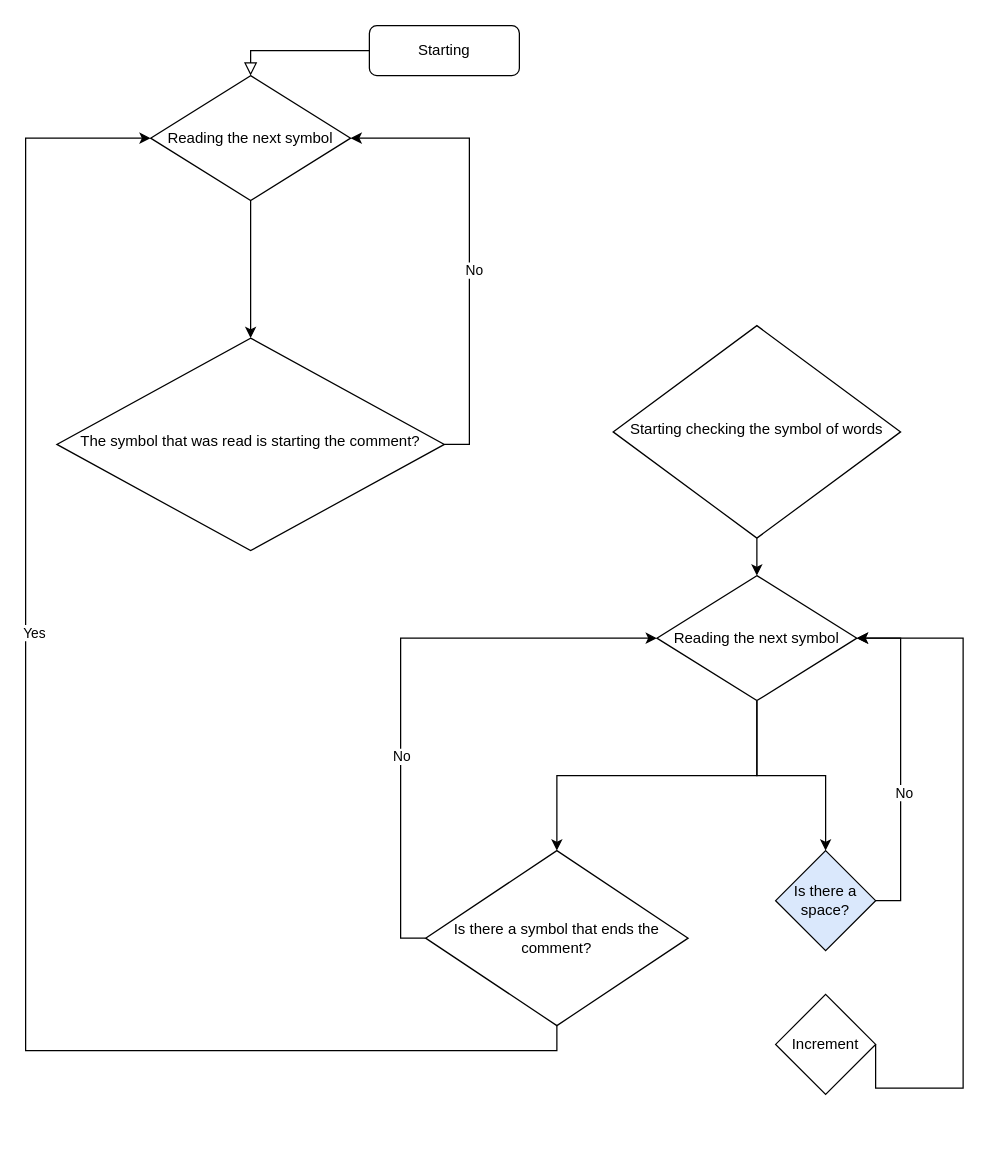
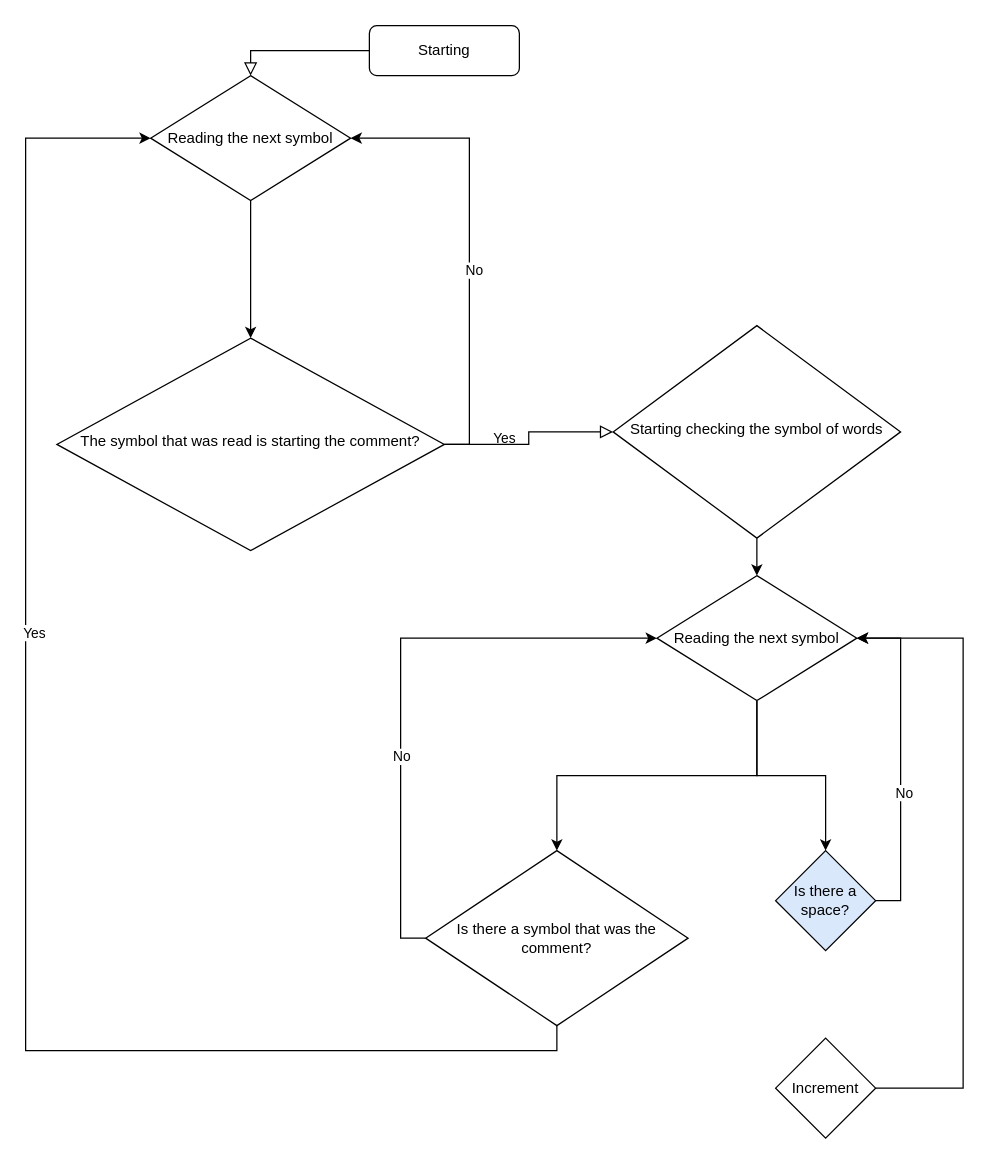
none -> (530, 432)
(557, 938) -> (557, 938)
(826, 1044) -> (826, 1088)
